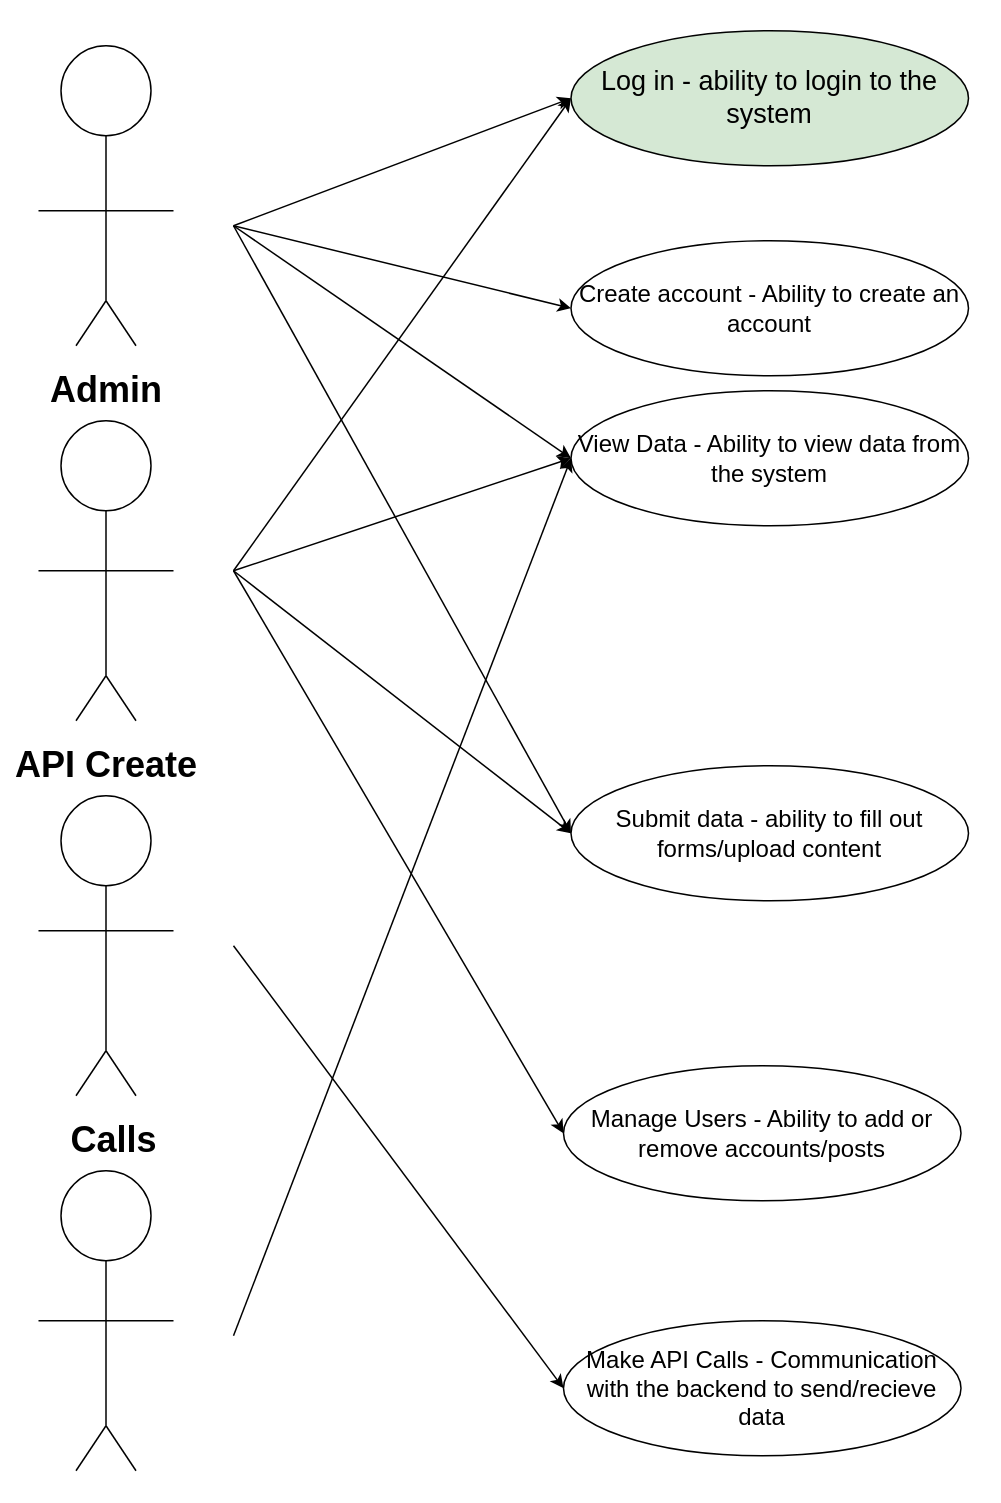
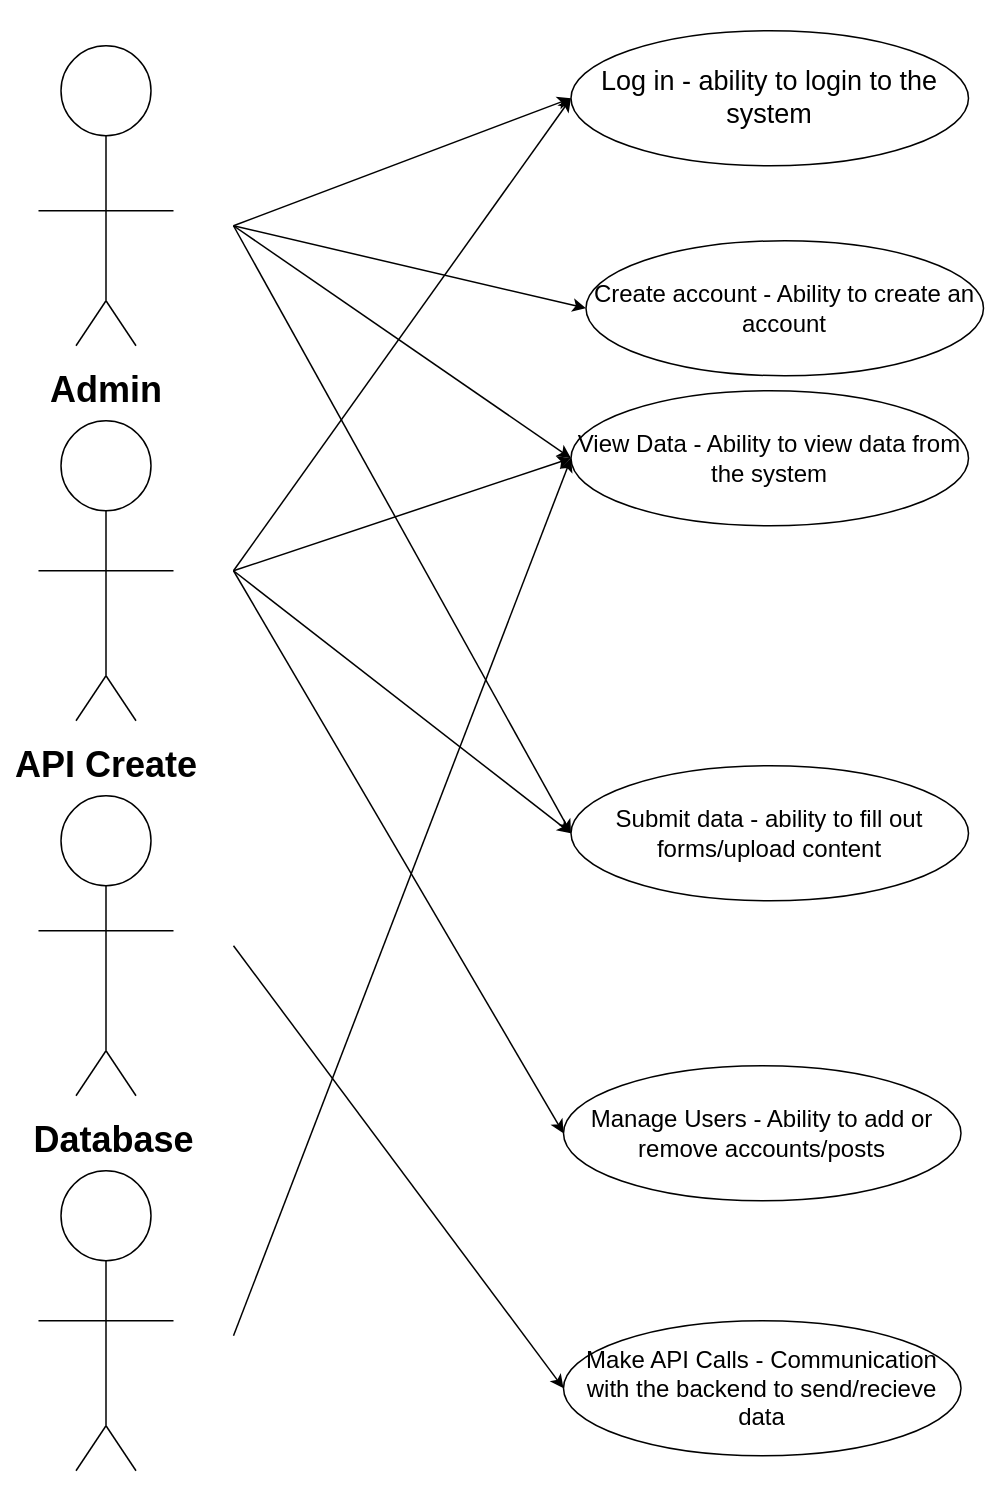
(770, 98) -> (770, 98)
(770, 308) -> (785, 308)
(114, 1141) -> (114, 1141)
